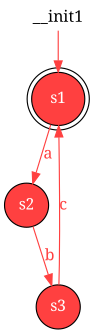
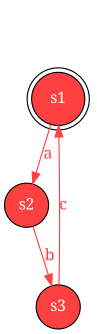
(58, 18) -> none
